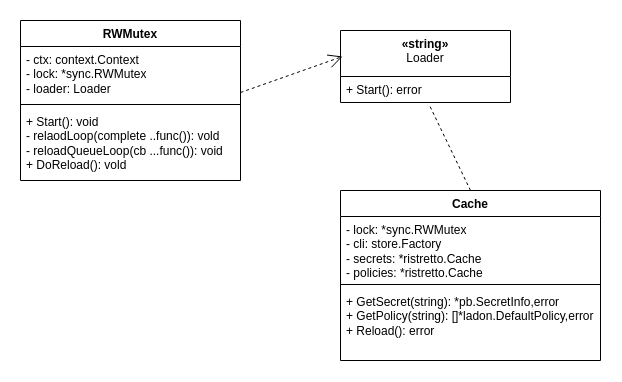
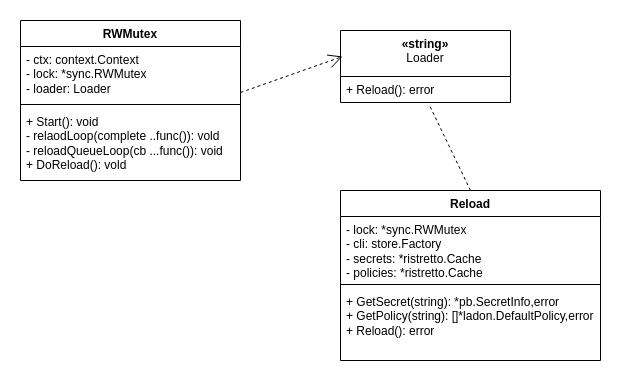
(396, 91) -> (397, 91)
(471, 205) -> (471, 205)
